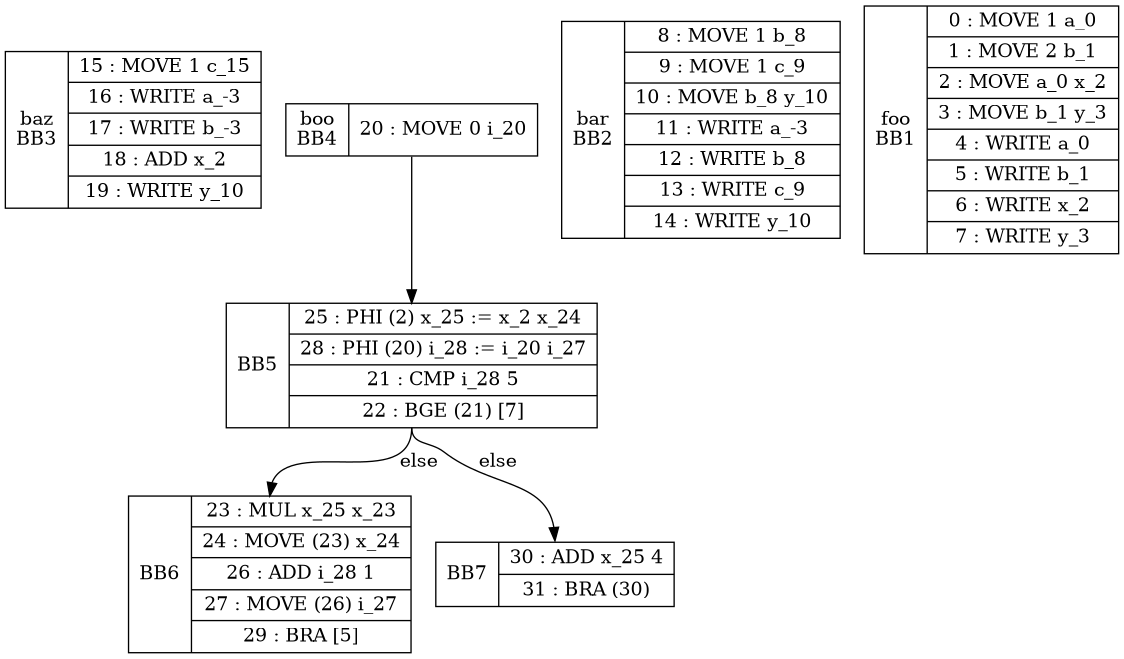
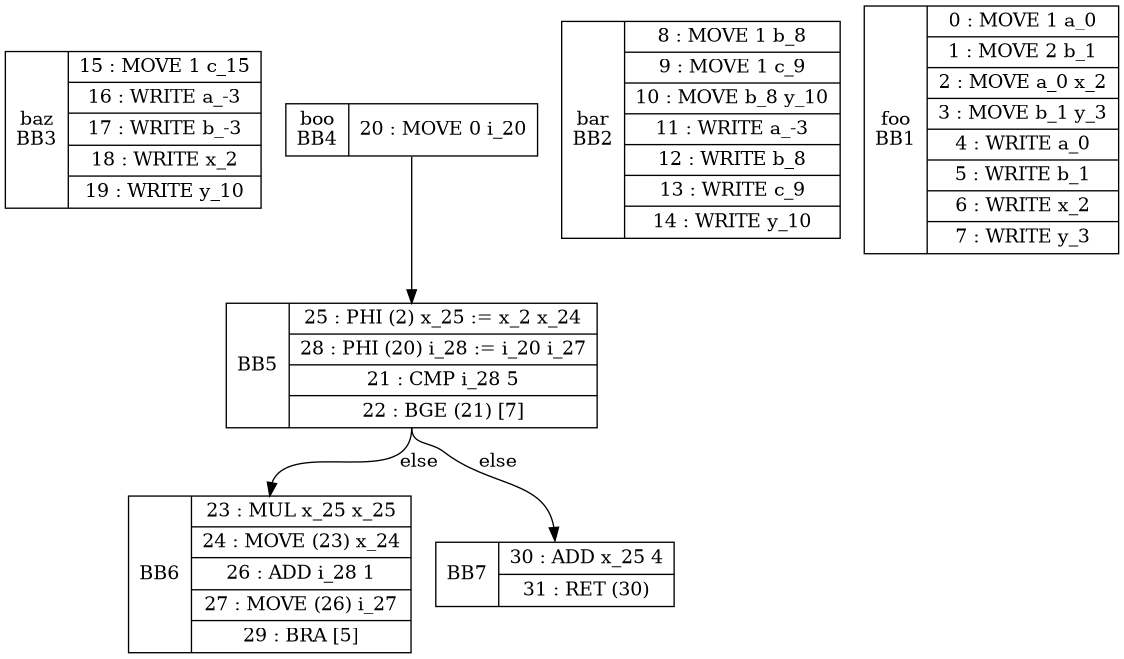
(165, 160) -> (165, 160)
(301, 511) -> (301, 511)
(586, 590) -> (586, 590)
